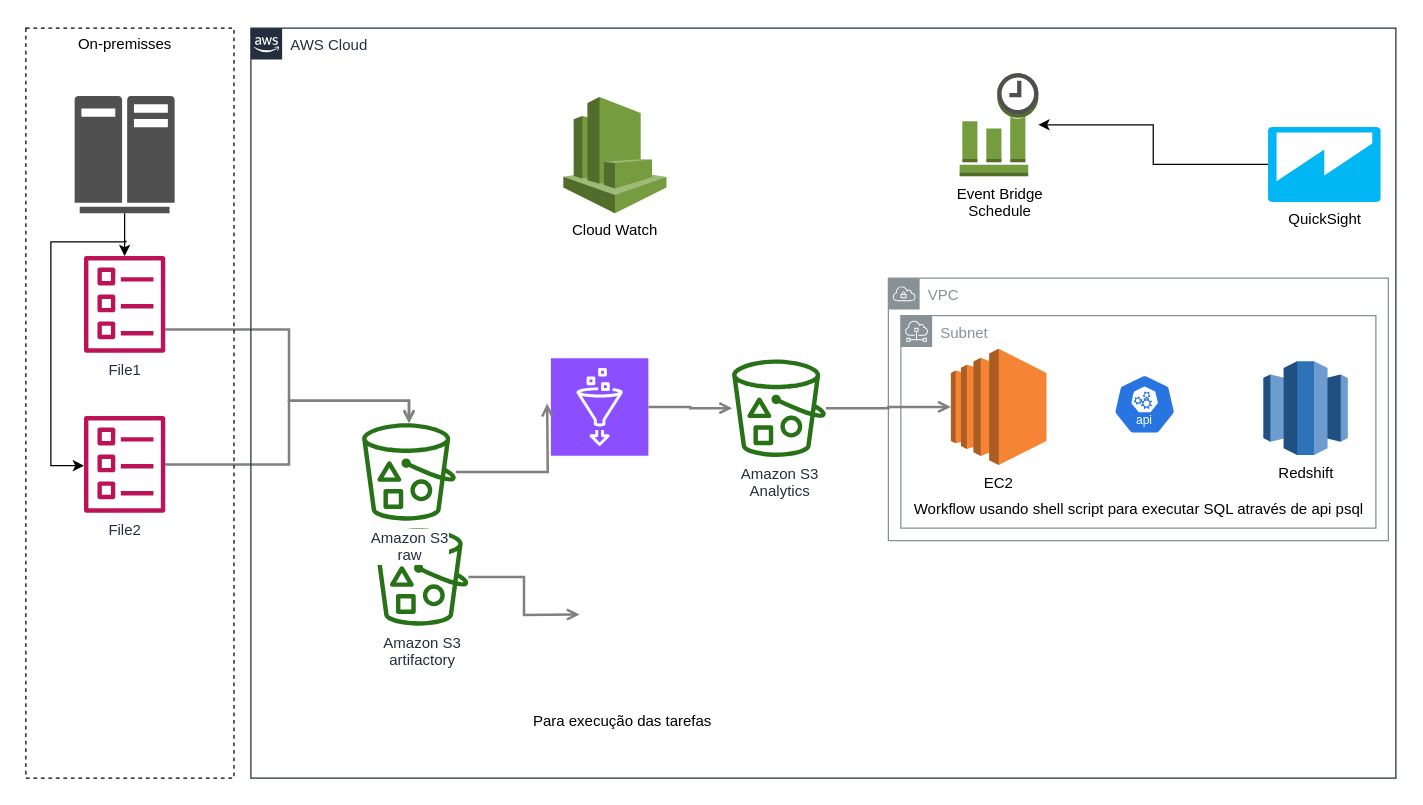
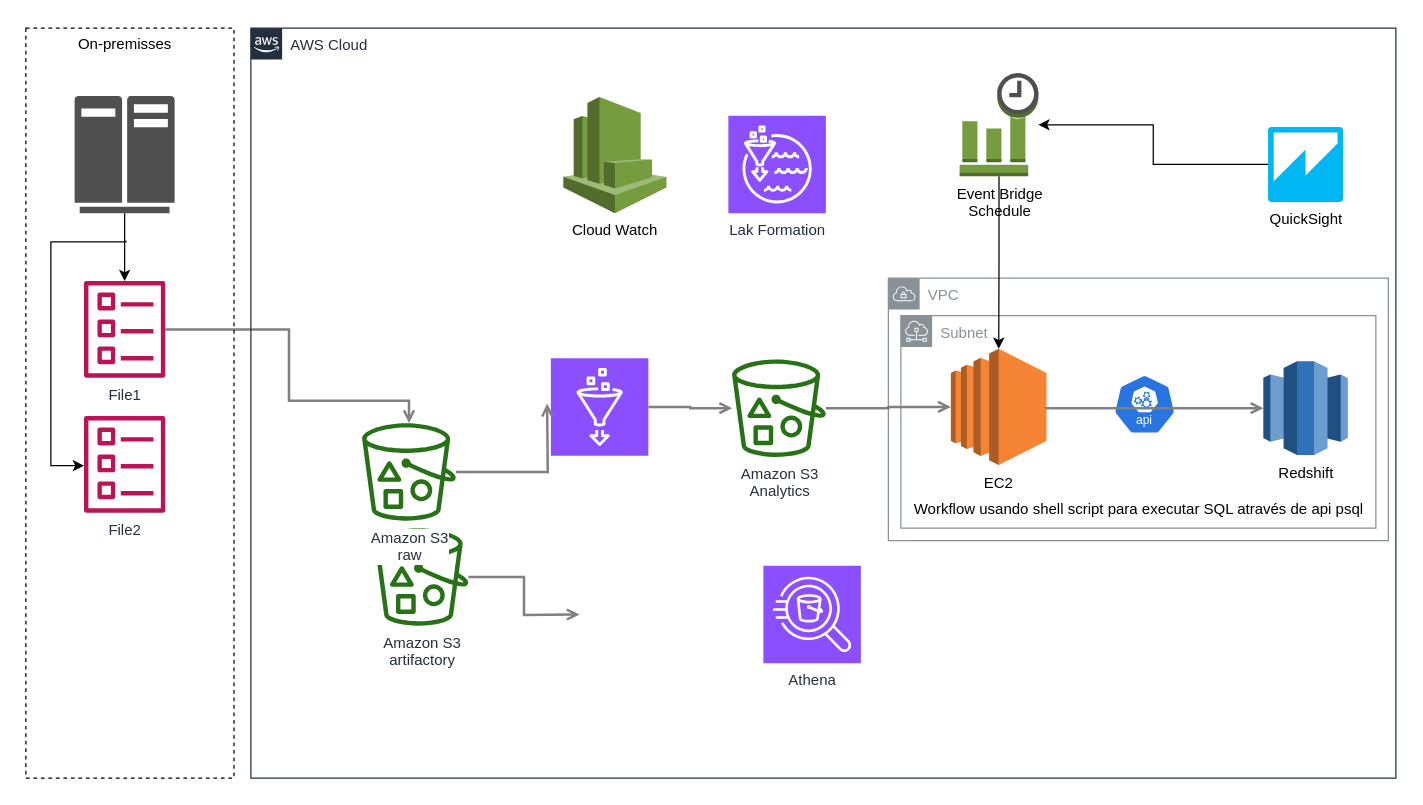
none -> (777, 164)
(1324, 164) -> (1305, 164)
none -> (999, 258)
(124, 304) -> (124, 329)
none -> (1151, 408)
(258, 464) -> none
none -> (812, 614)
(622, 722) -> none
